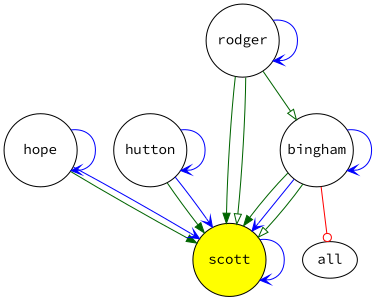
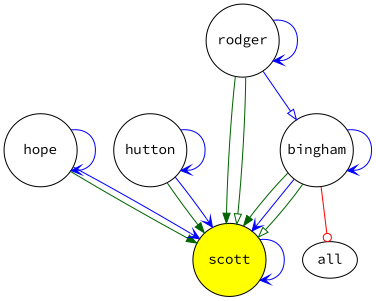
(277, 91) -> (277, 91)
